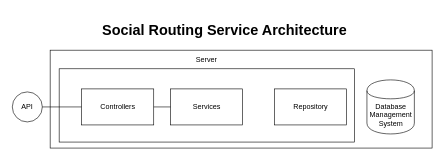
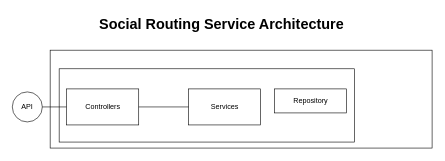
(244, 32) -> (241, 26)
(206, 60) -> none
(118, 107) -> (103, 107)
(206, 107) -> (224, 107)
(310, 107) -> (310, 101)
(390, 107) -> none
